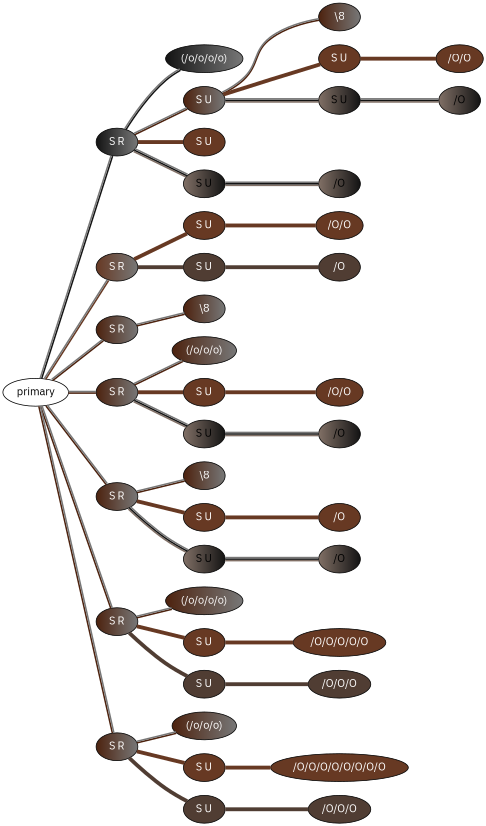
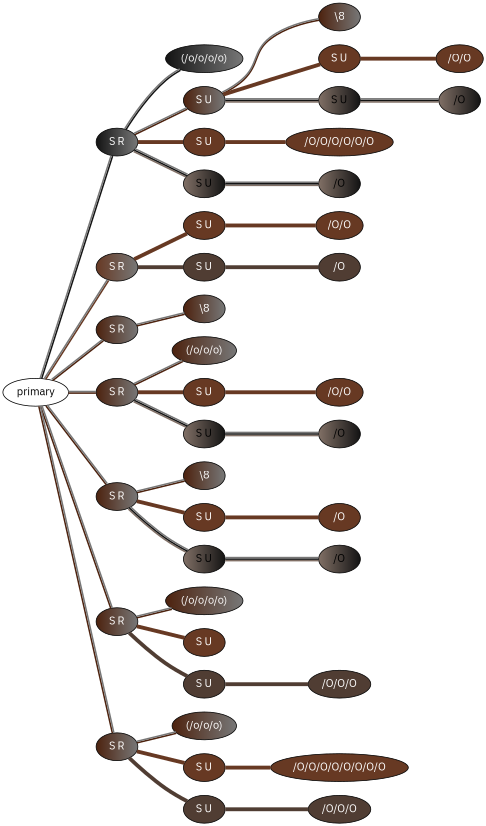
none -> (339, 142)
(339, 642) -> none
